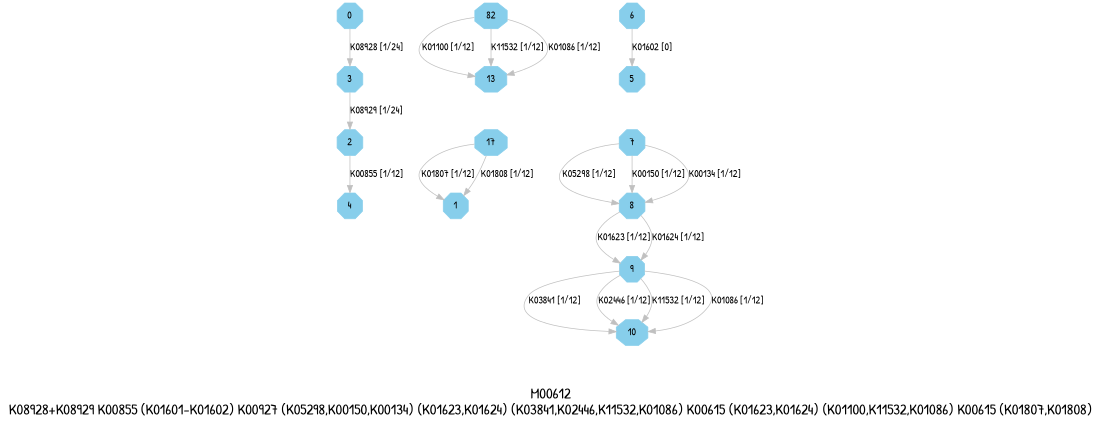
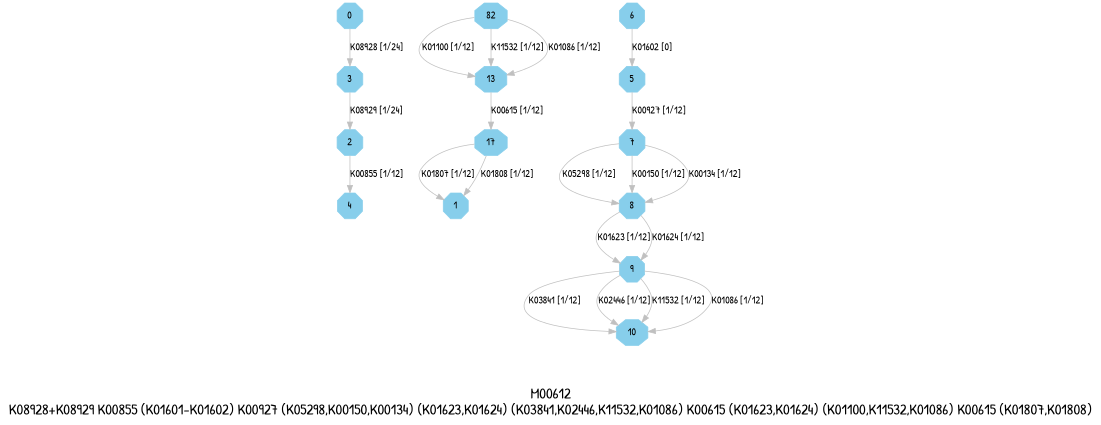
none -> (491, 107)
none -> (632, 107)
